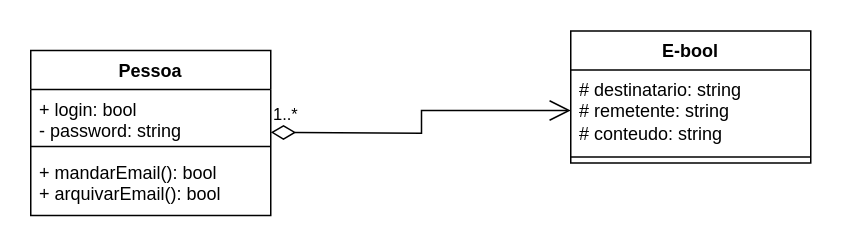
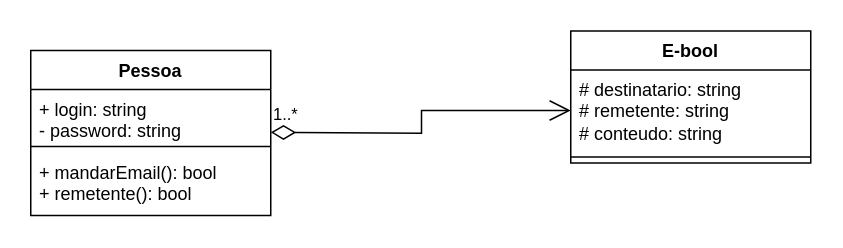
(121, 121) -> (121, 121)
(139, 184) -> (132, 184)
